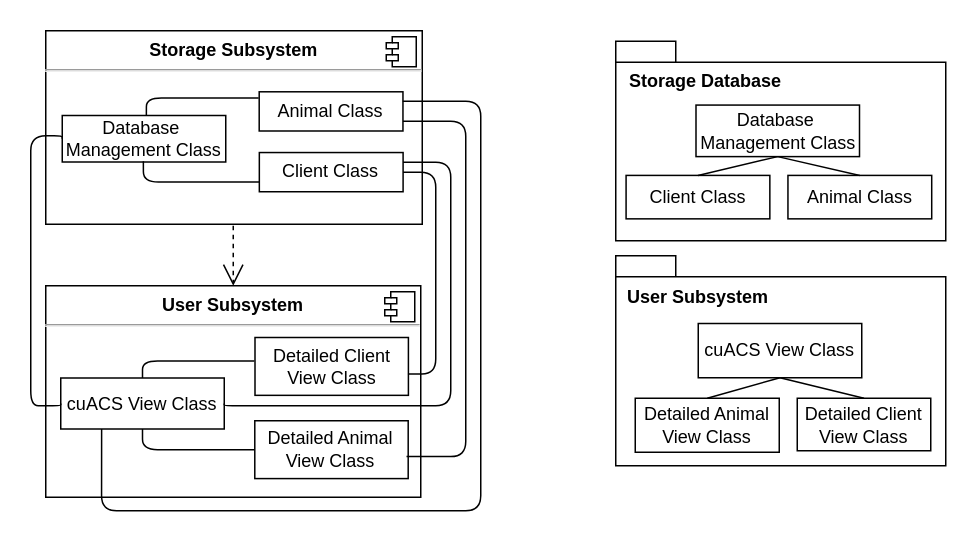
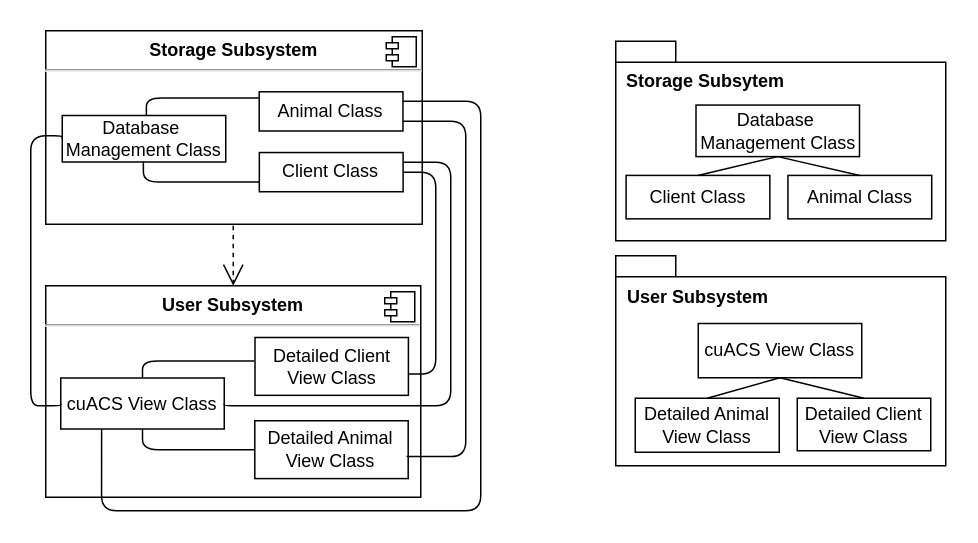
(706, 82) -> (706, 82)
